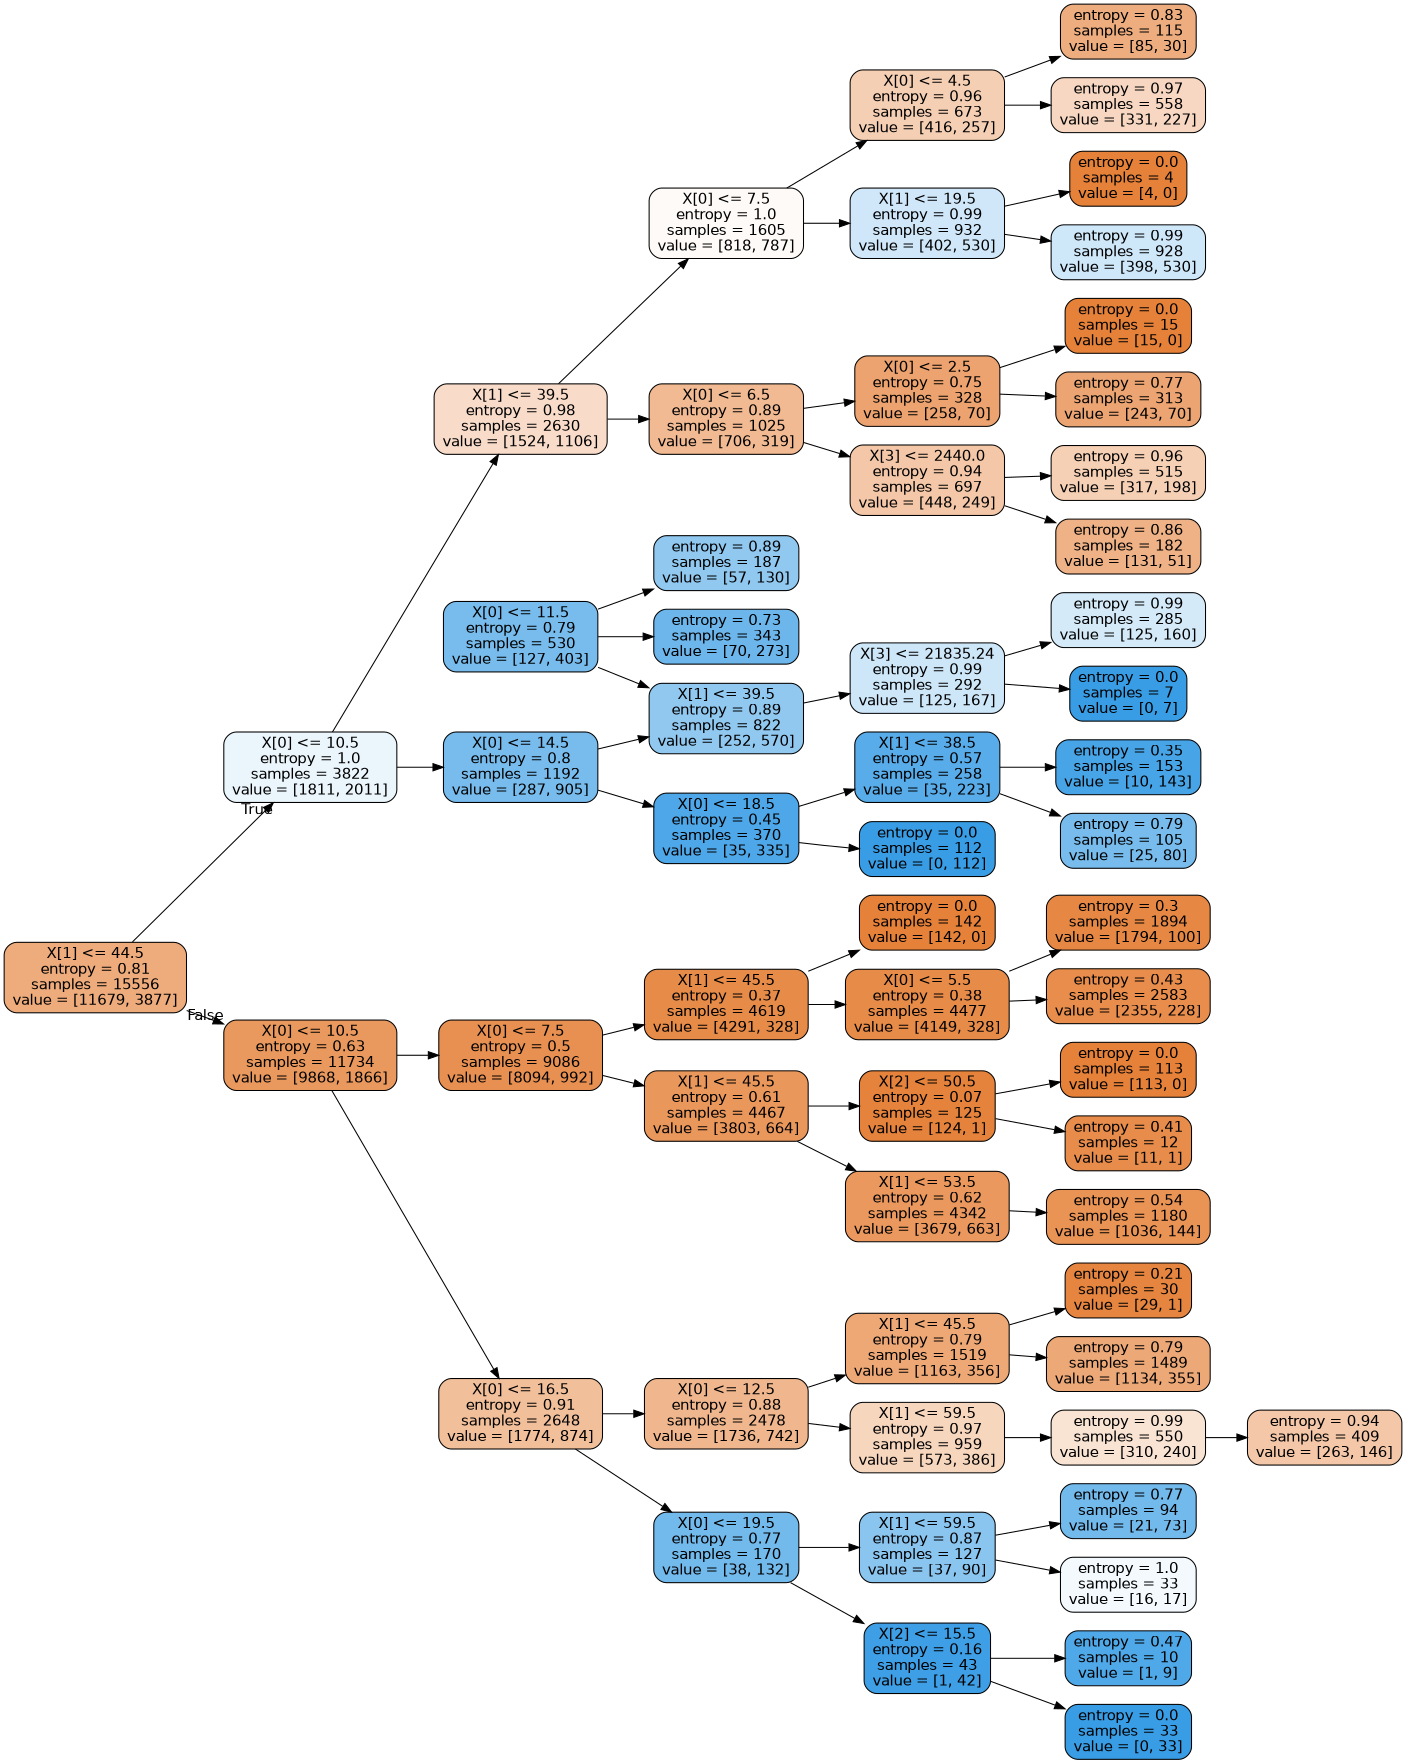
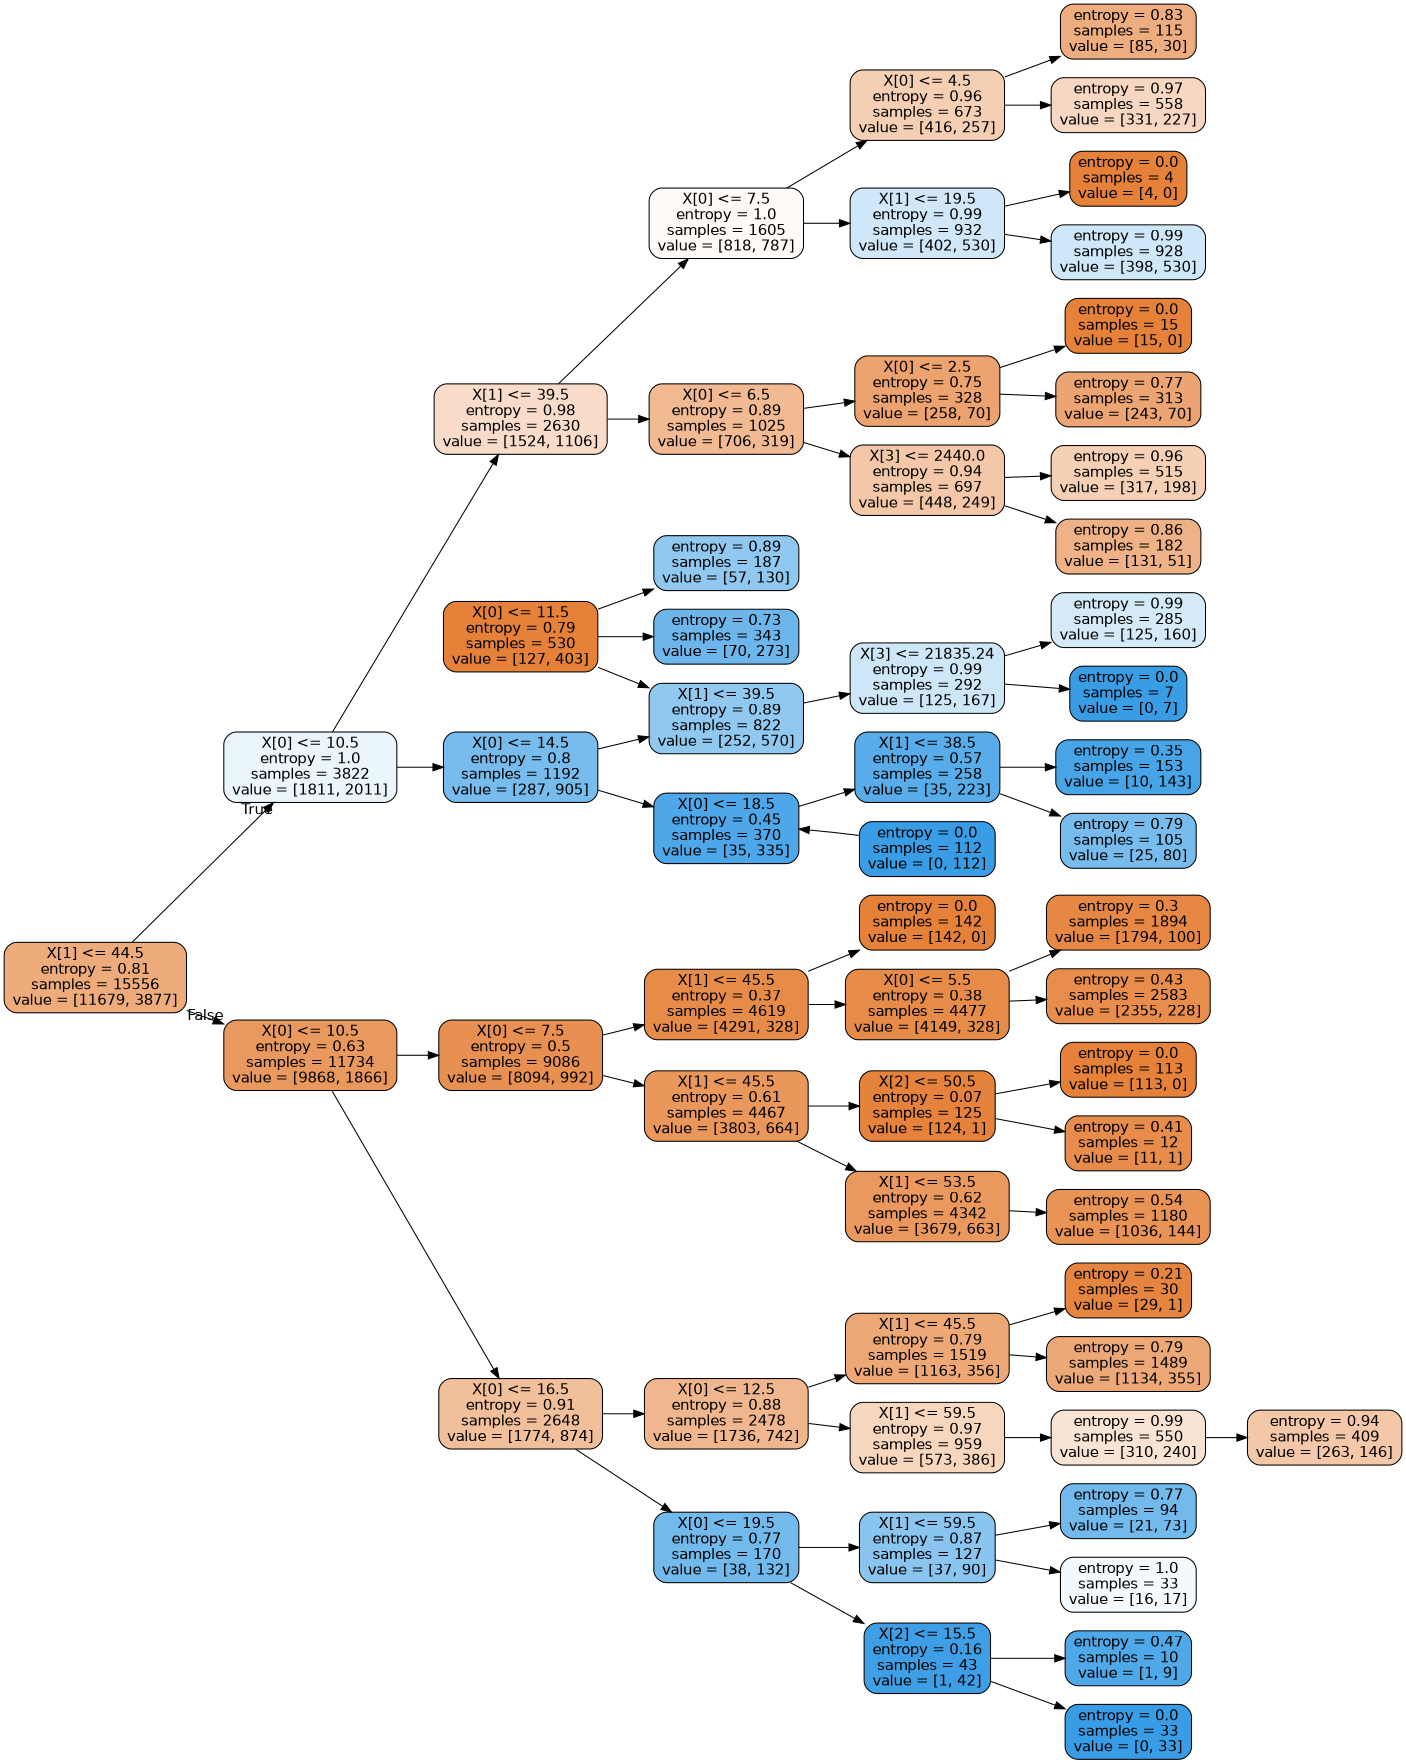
(521, 637) -> (521, 637)
(824, 845) -> (835, 833)
